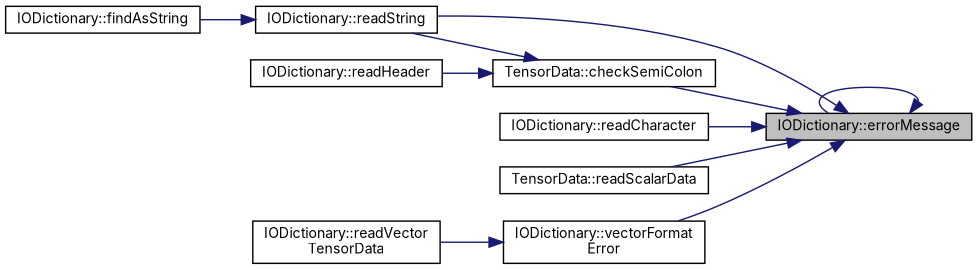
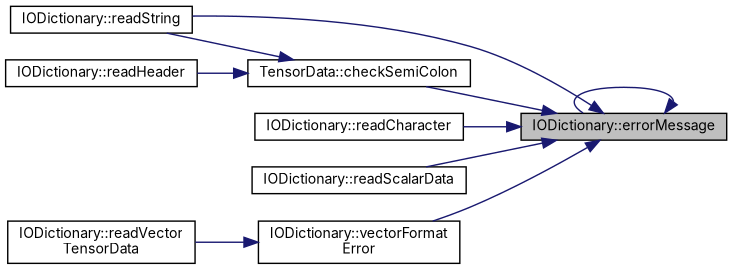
(103, 20) -> none
(604, 180) -> (359, 180)
